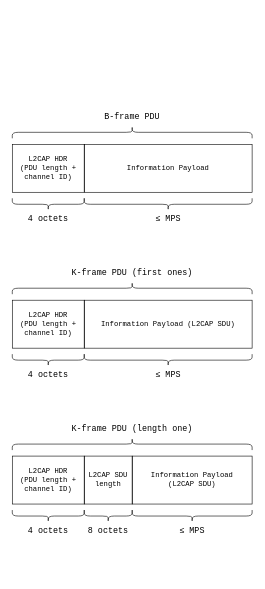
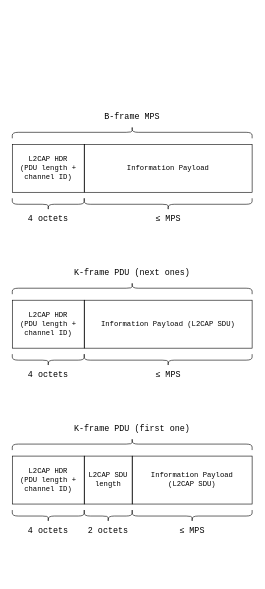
(132, 117) -> (132, 117)
(132, 273) -> (132, 273)
(132, 429) -> (132, 429)
(108, 531) -> (108, 531)
